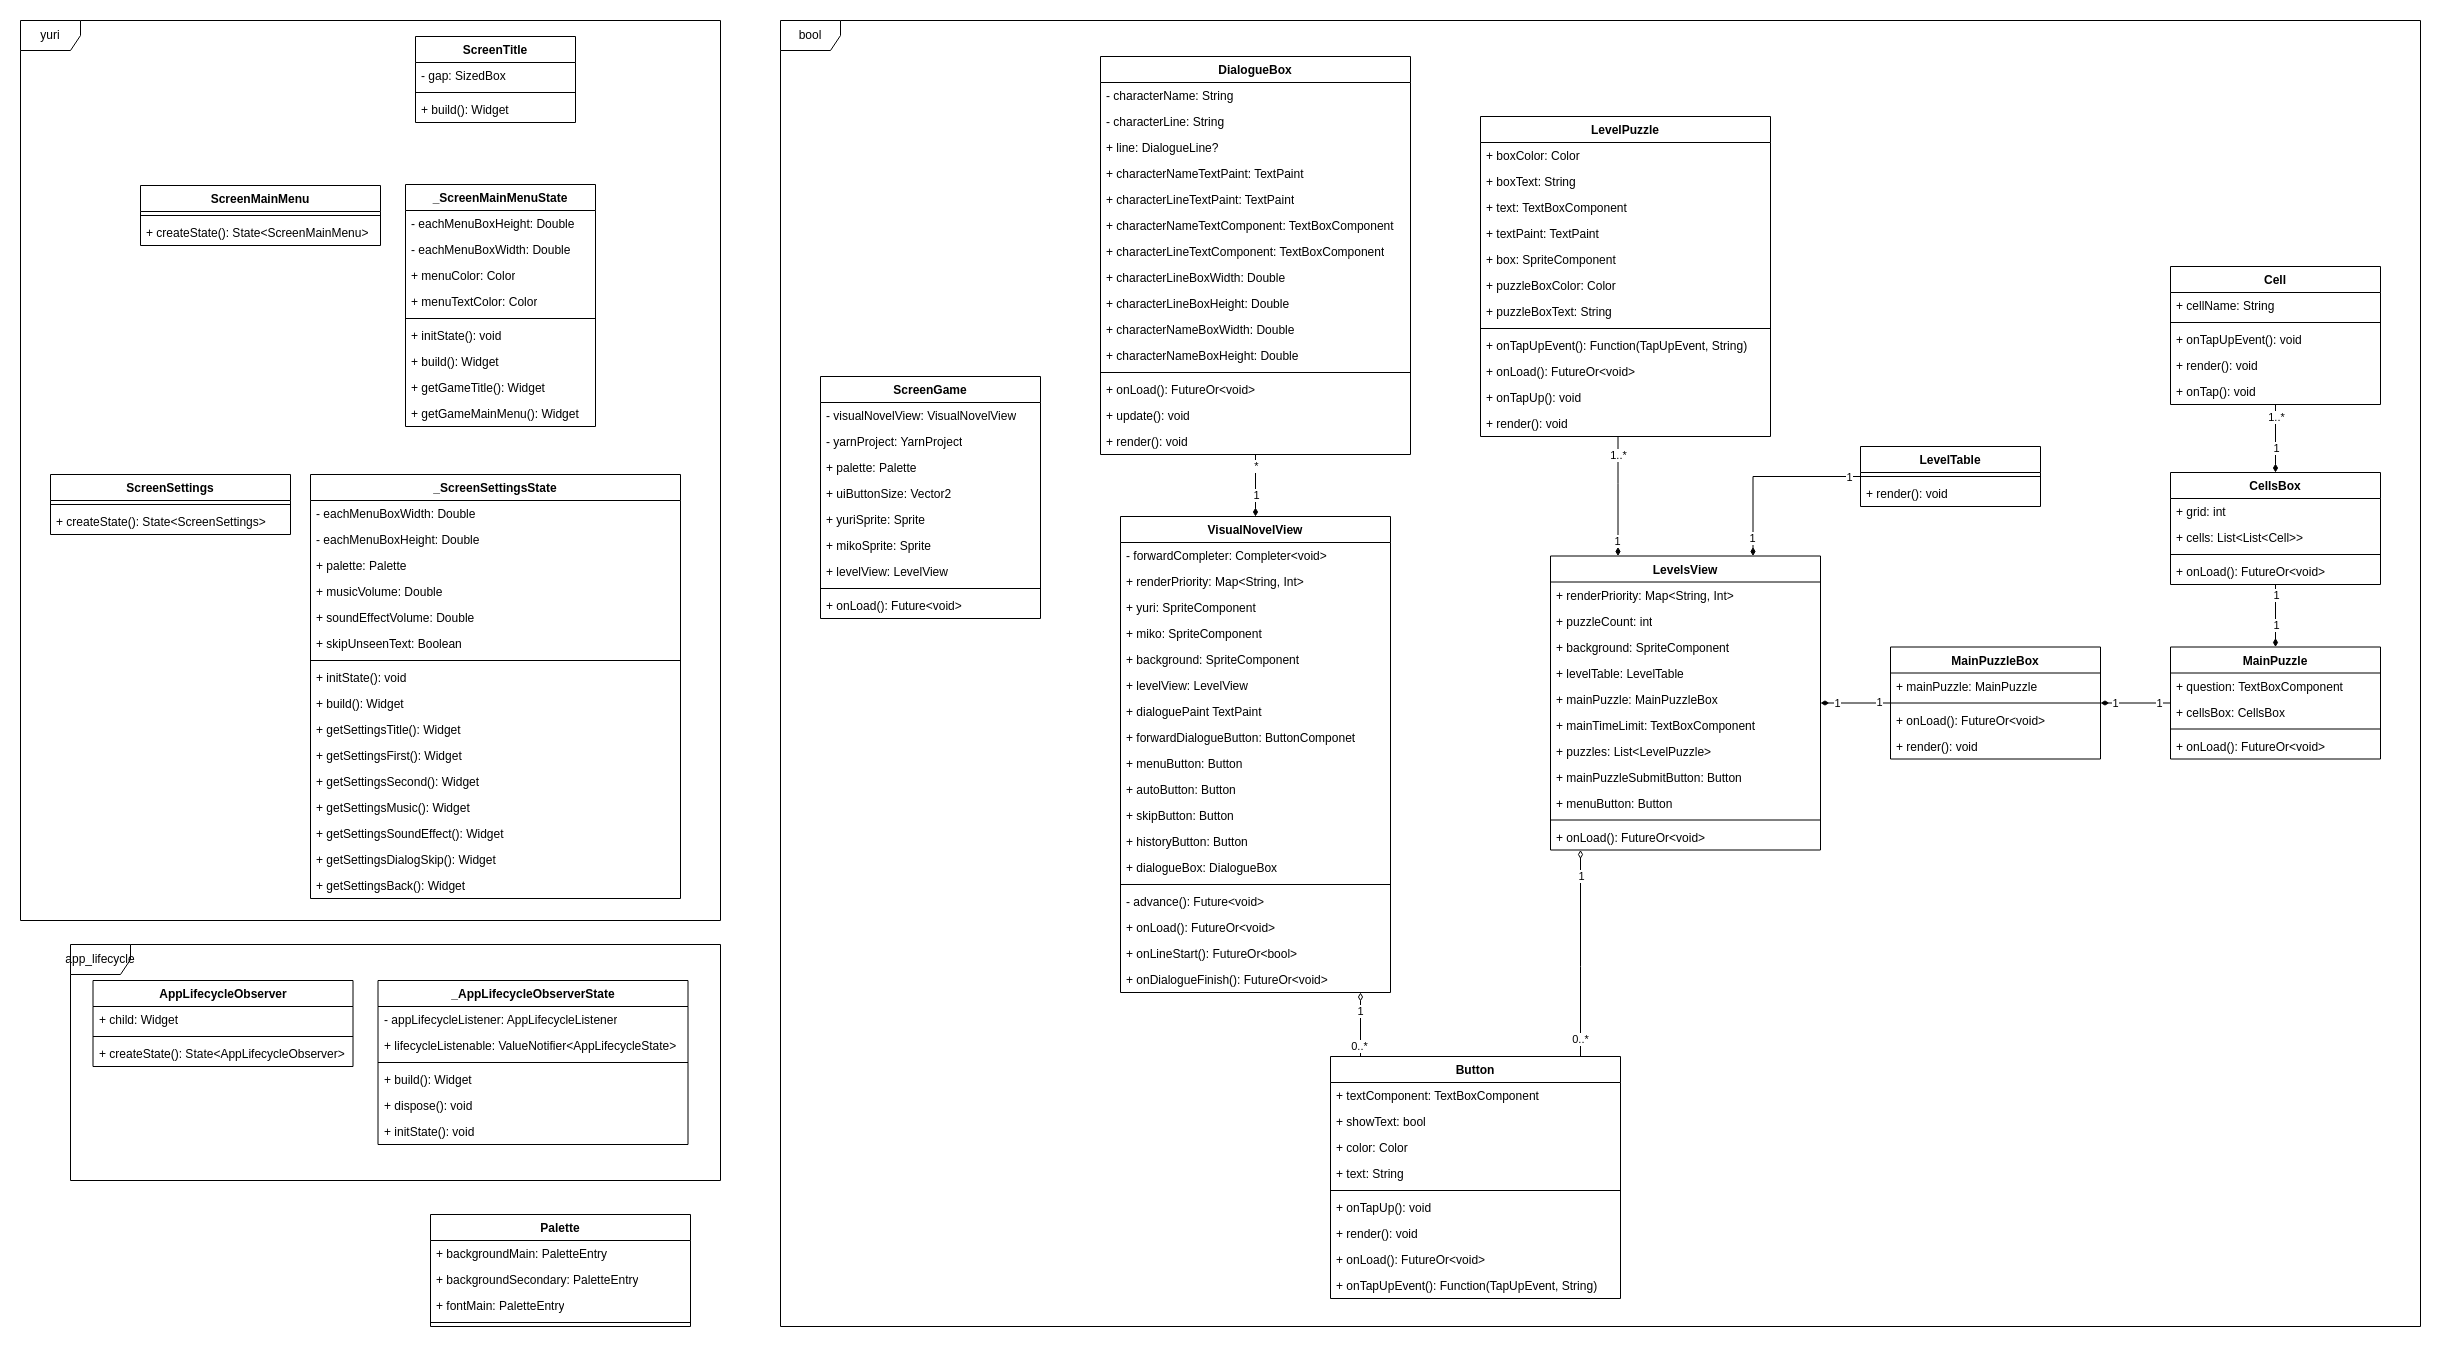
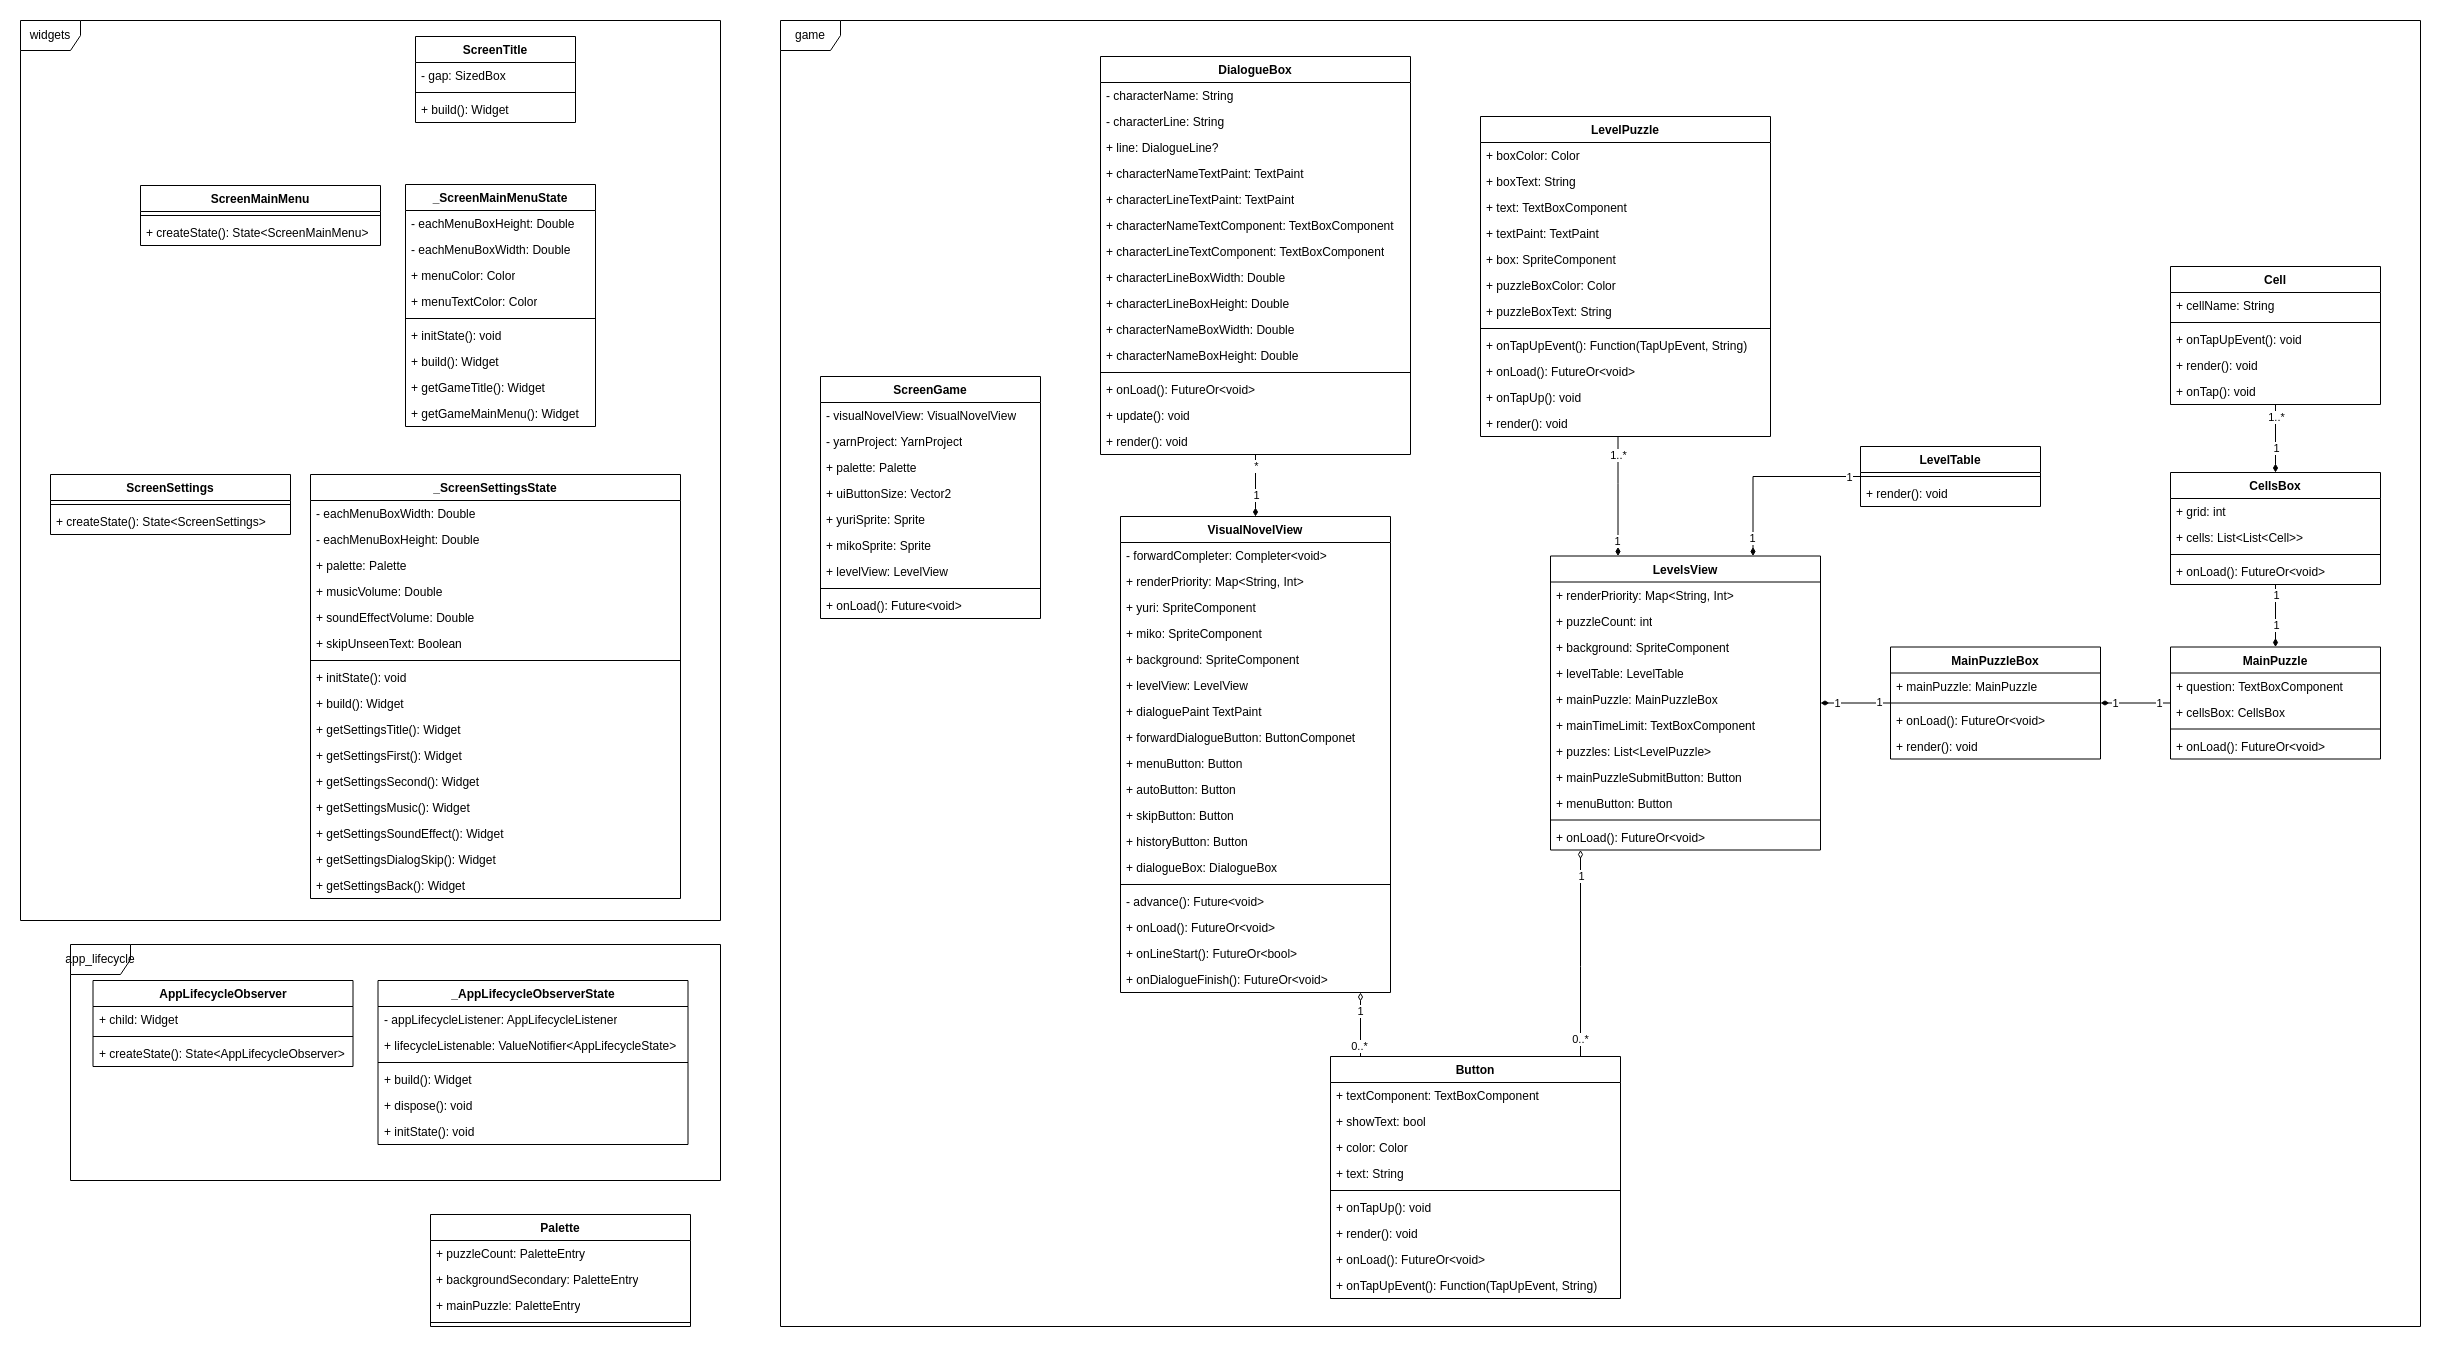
(51, 36) -> (51, 36)
(811, 36) -> (811, 36)
(530, 1255) -> (519, 1255)
(509, 1307) -> (515, 1307)
